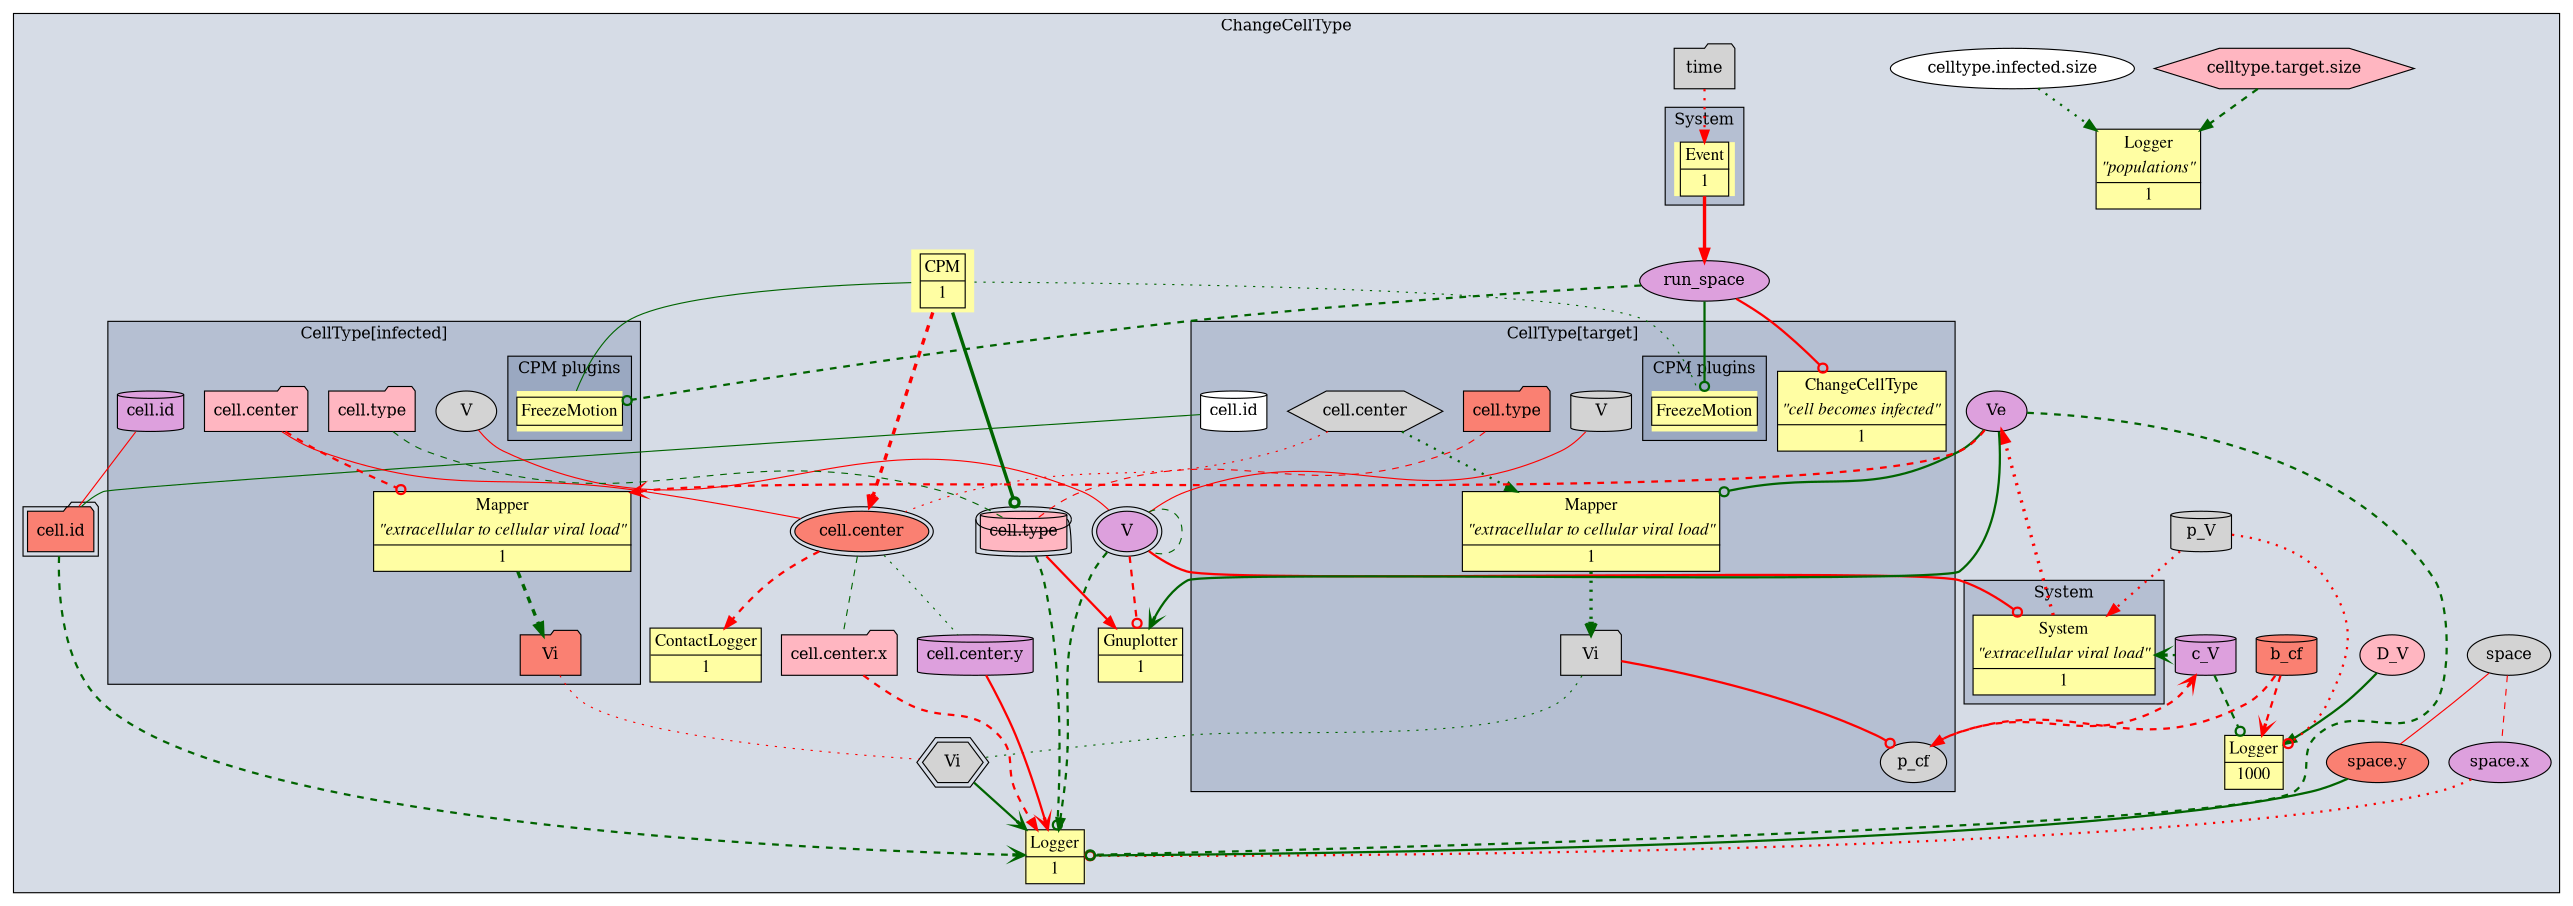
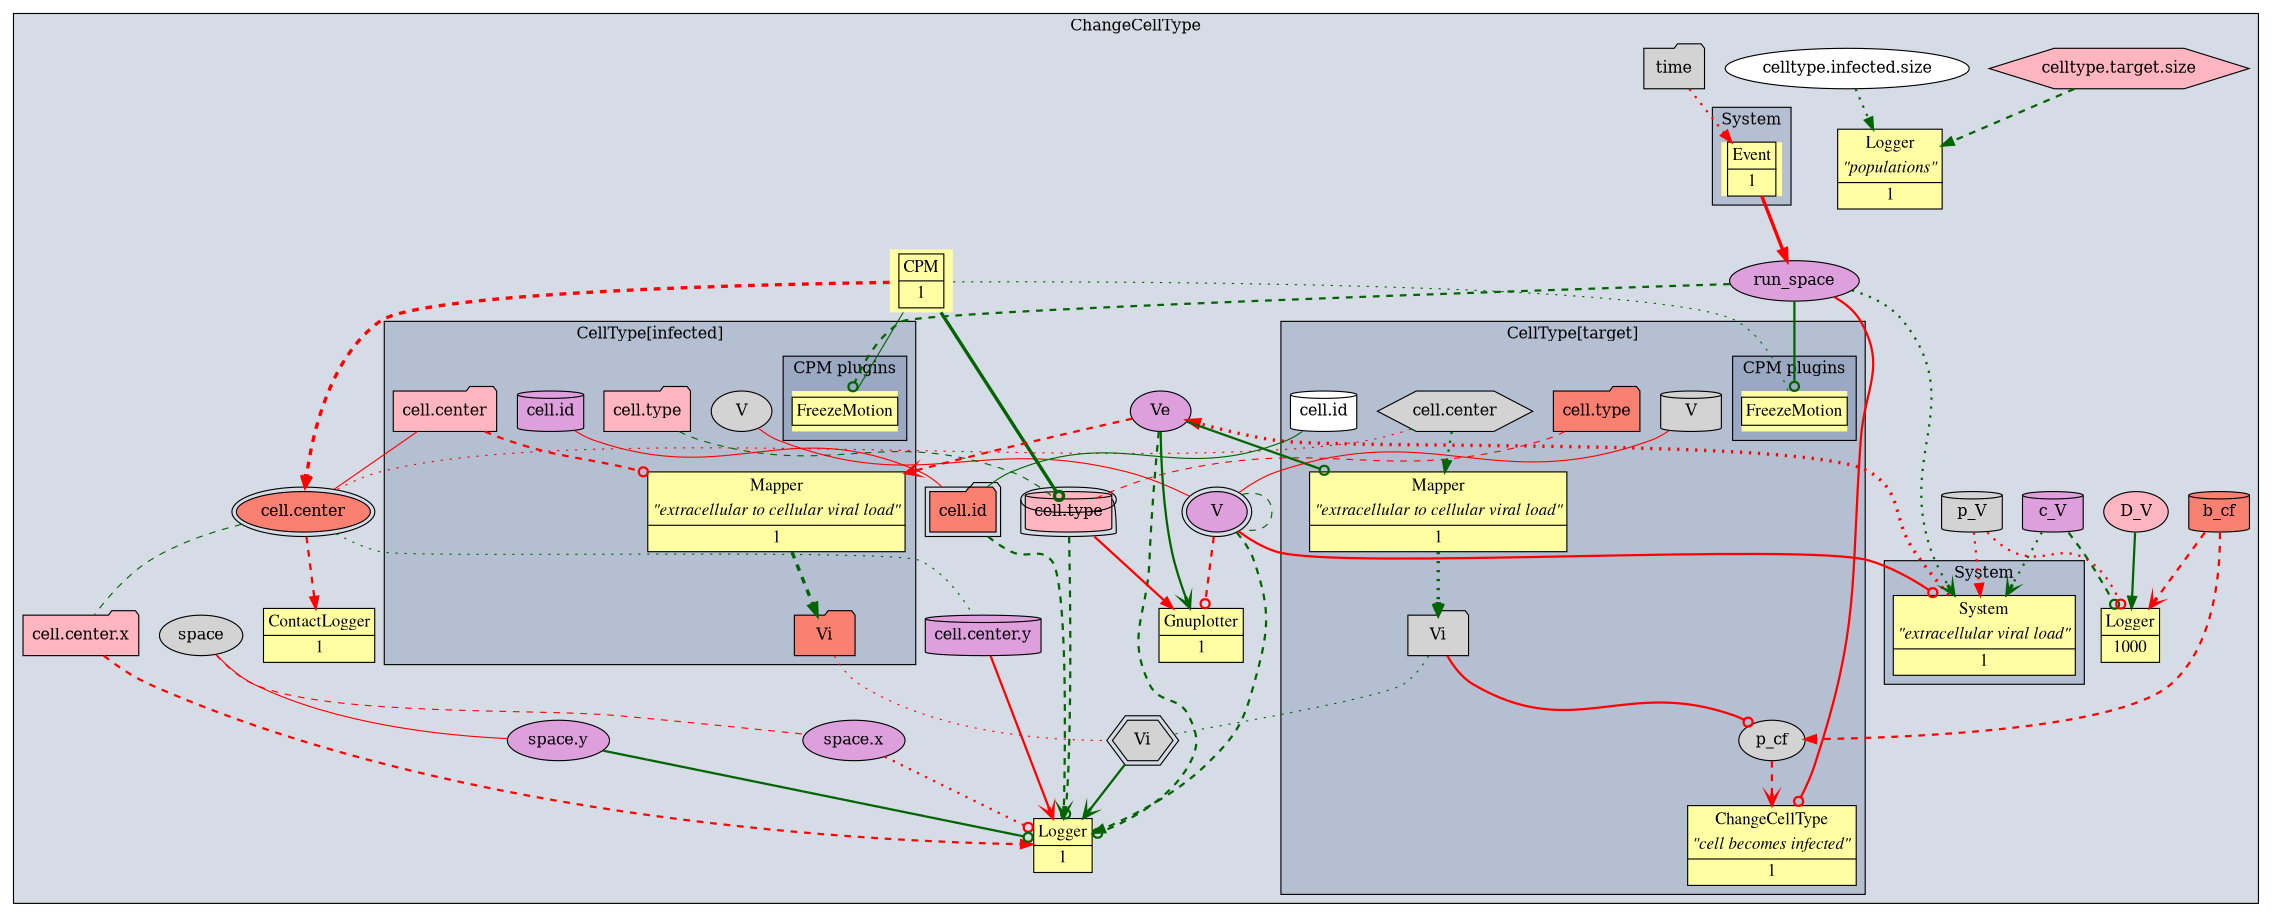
none -> (1929, 423)
(2125, 721) -> (1772, 778)
(2378, 762) -> (558, 740)
